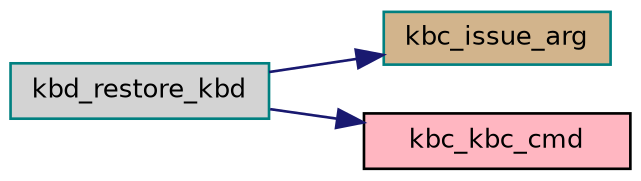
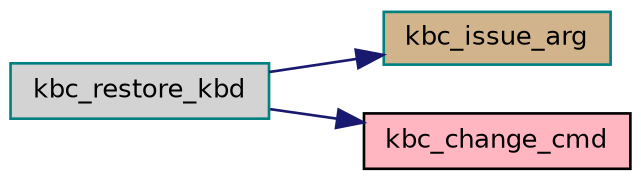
(140, 91) -> (140, 91)
(497, 141) -> (497, 141)
